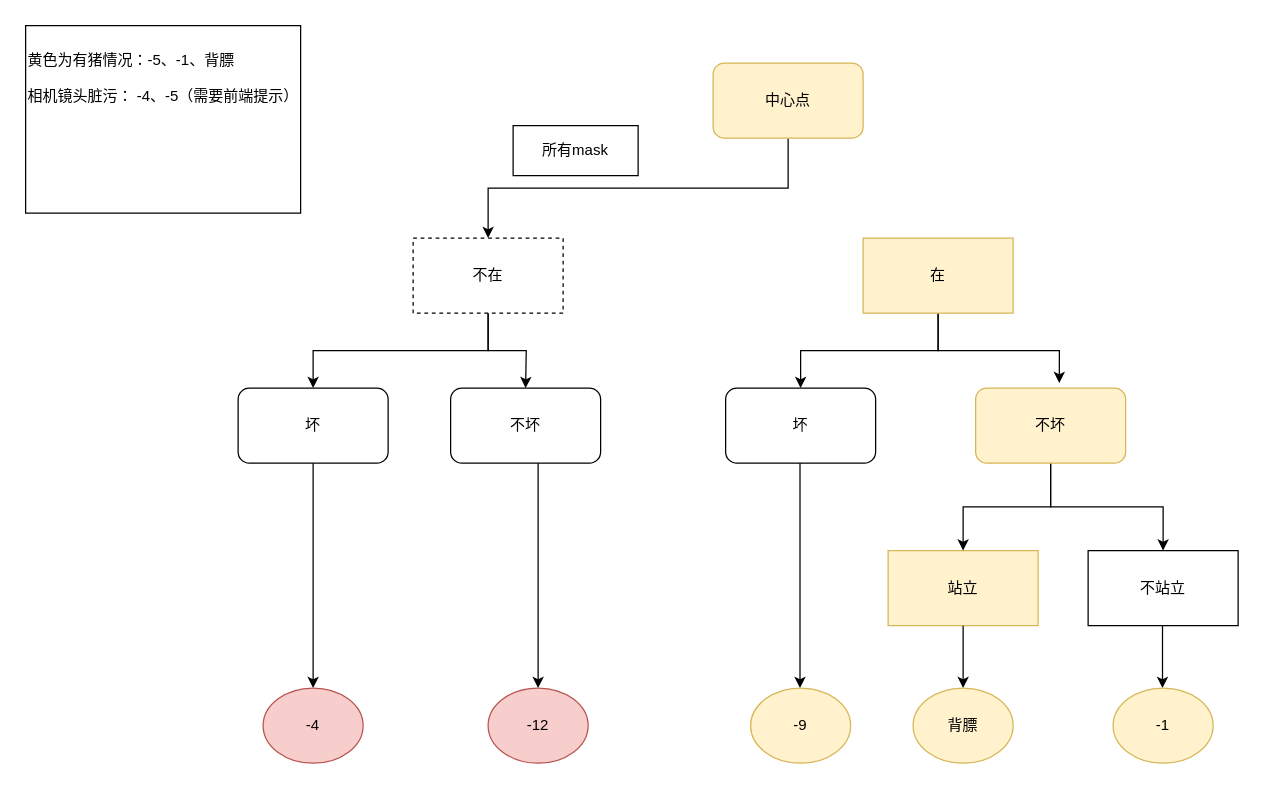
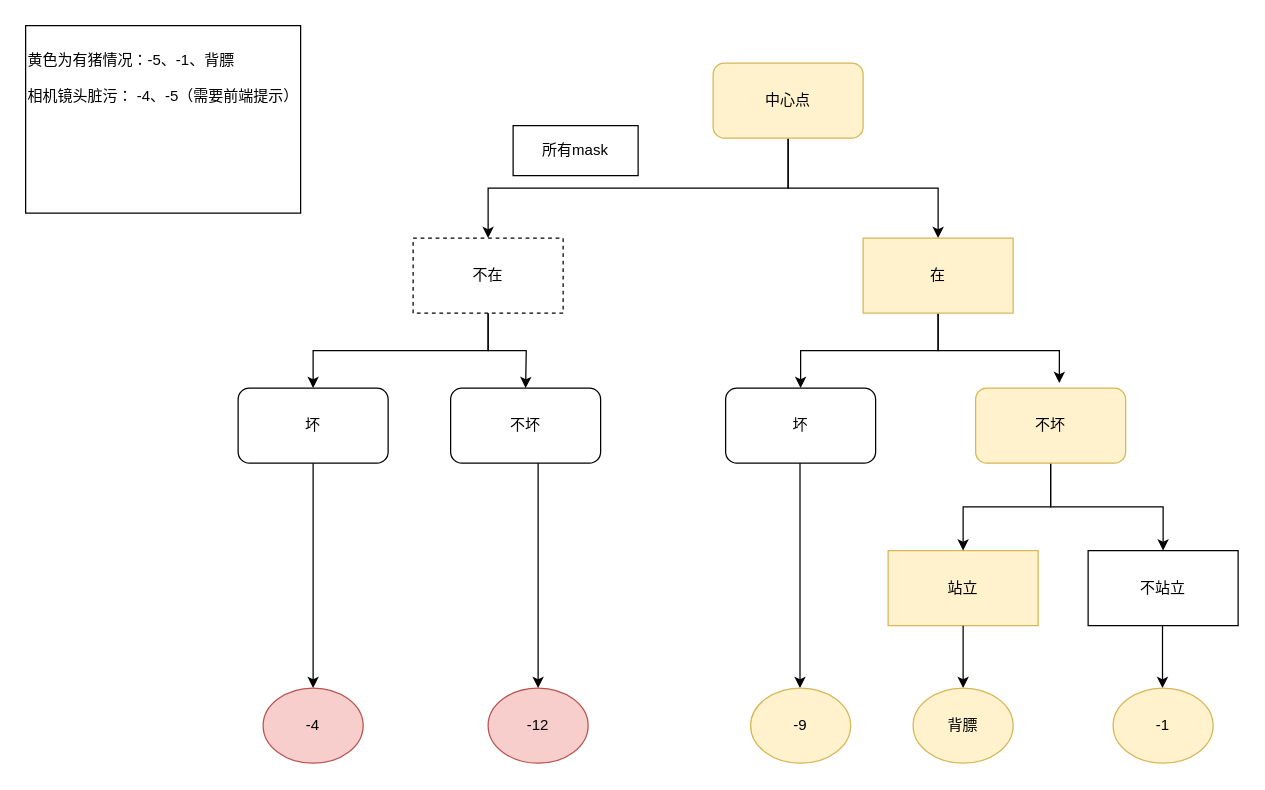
none -> (885, 188)
